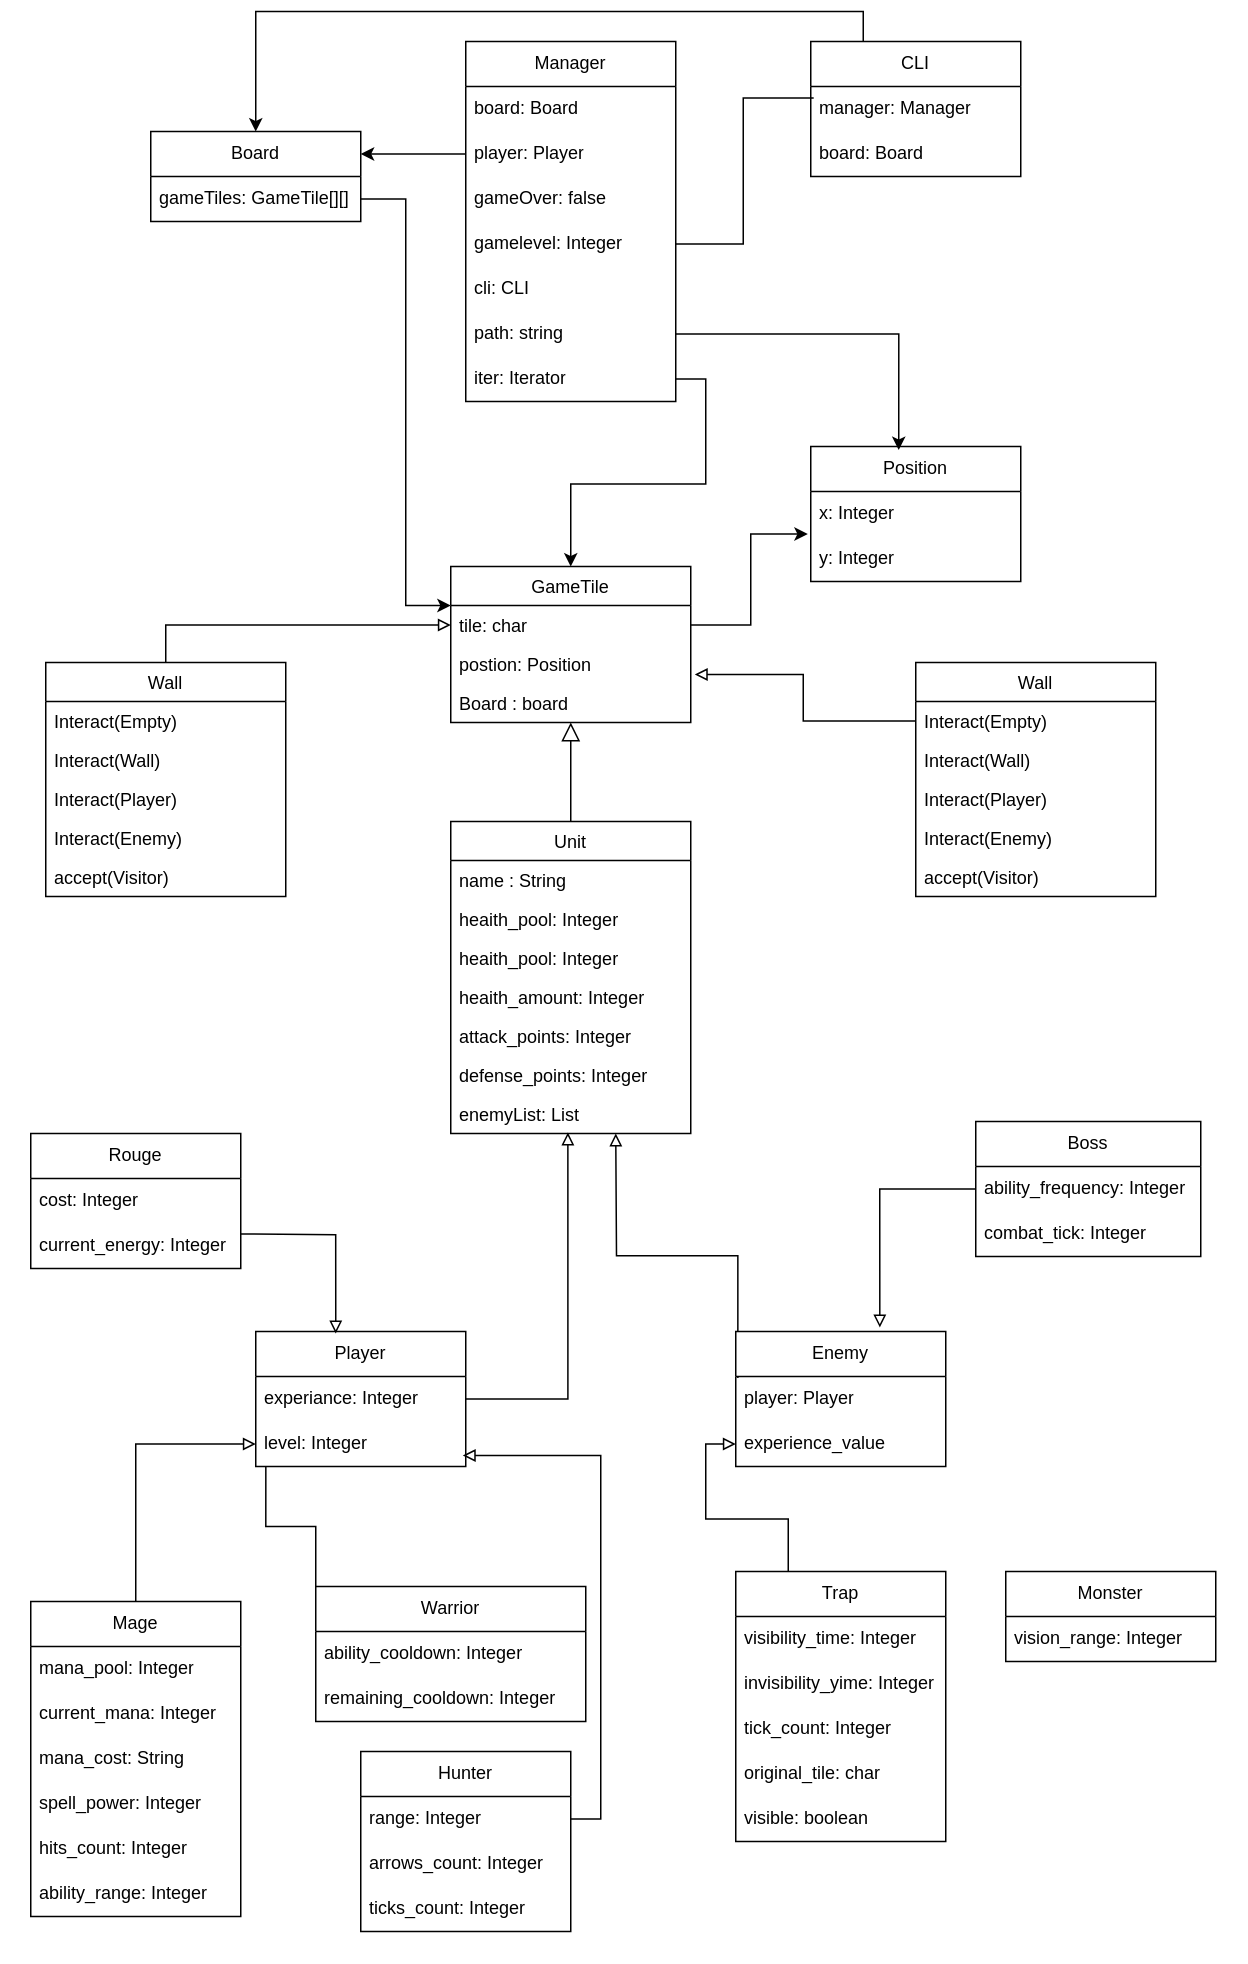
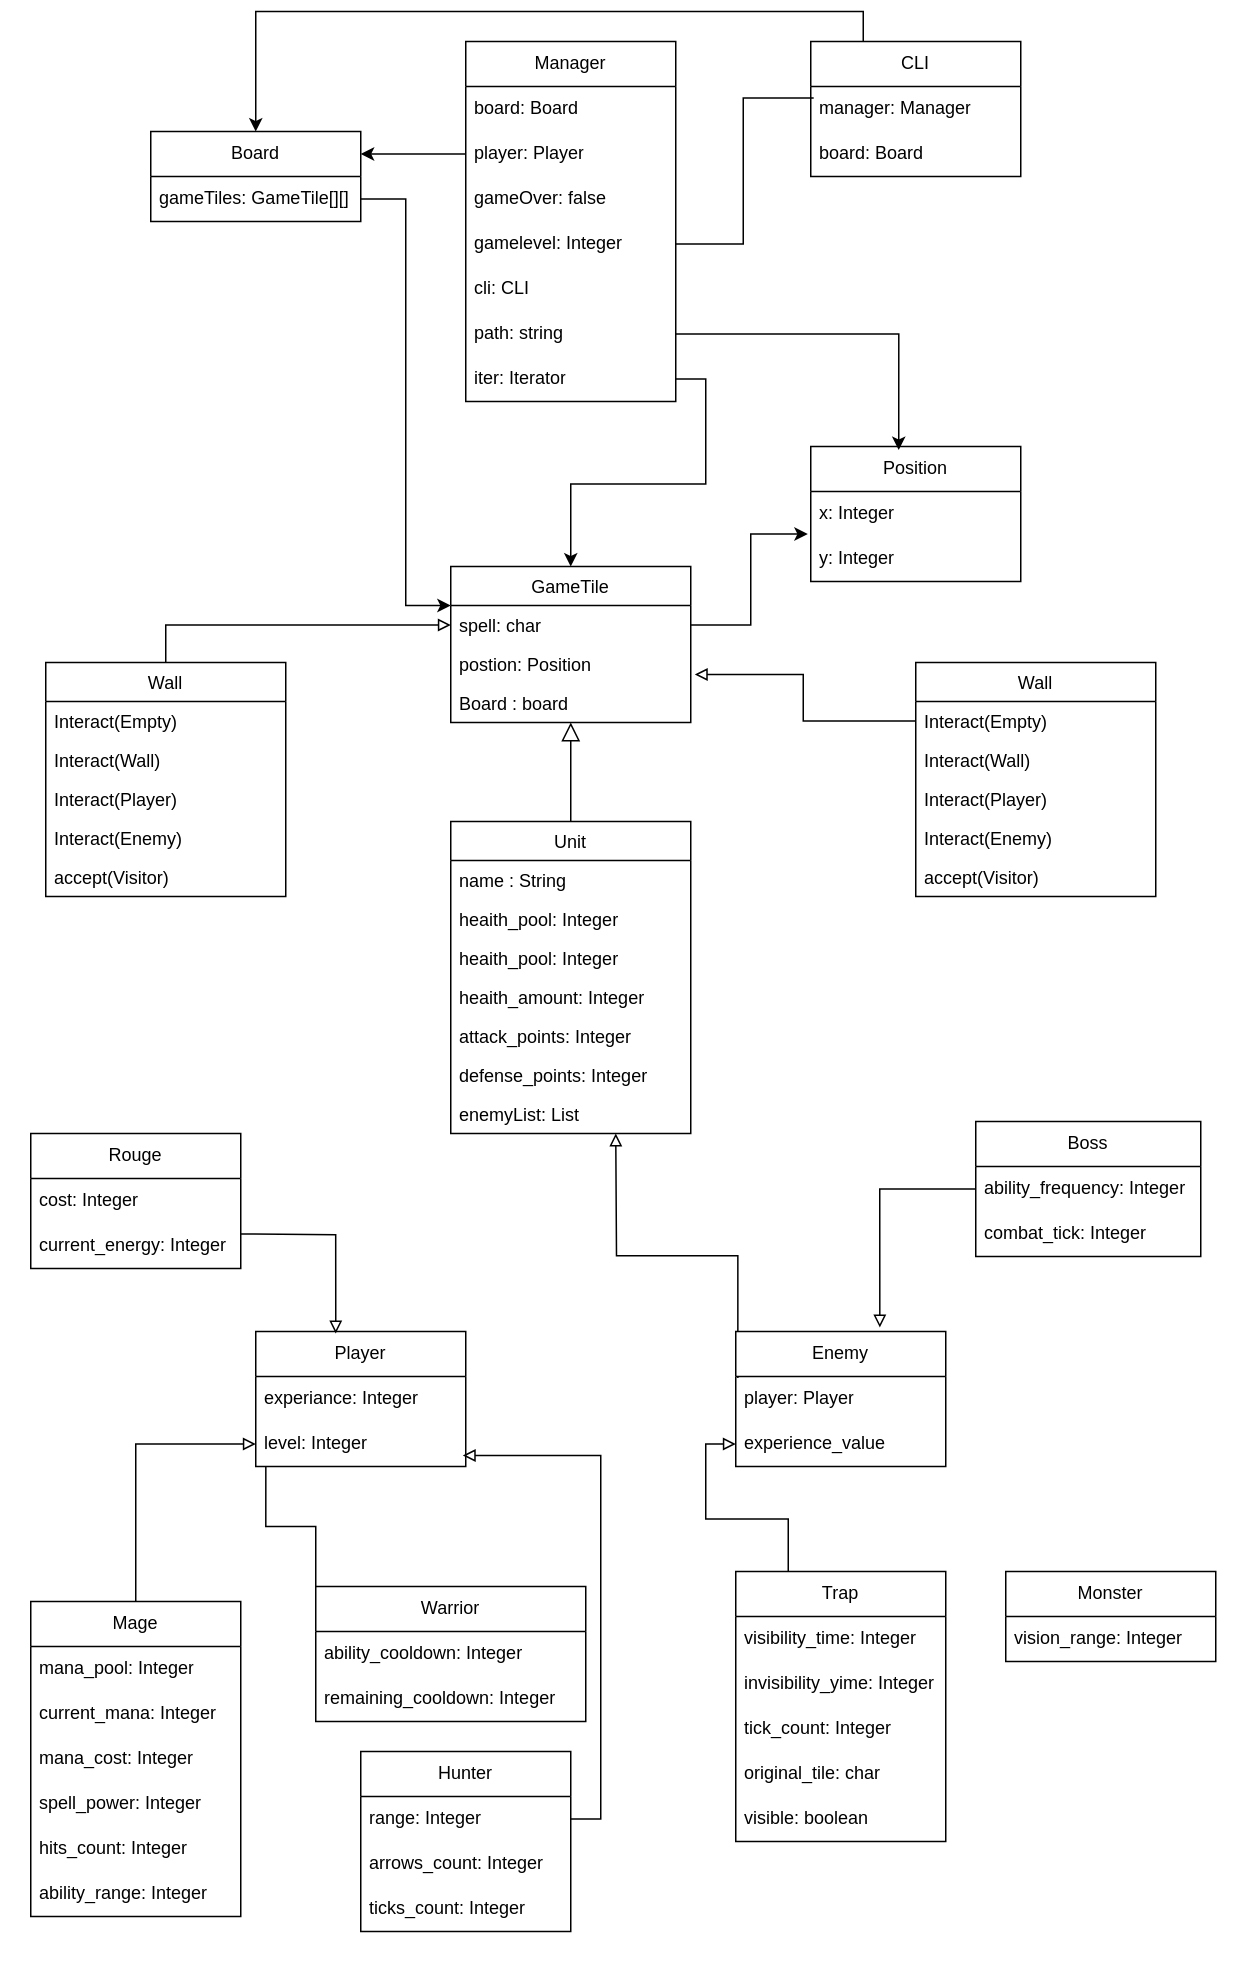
(500, 626) -> (505, 626)
(568, 1323) -> none
(118, 1759) -> (126, 1759)
